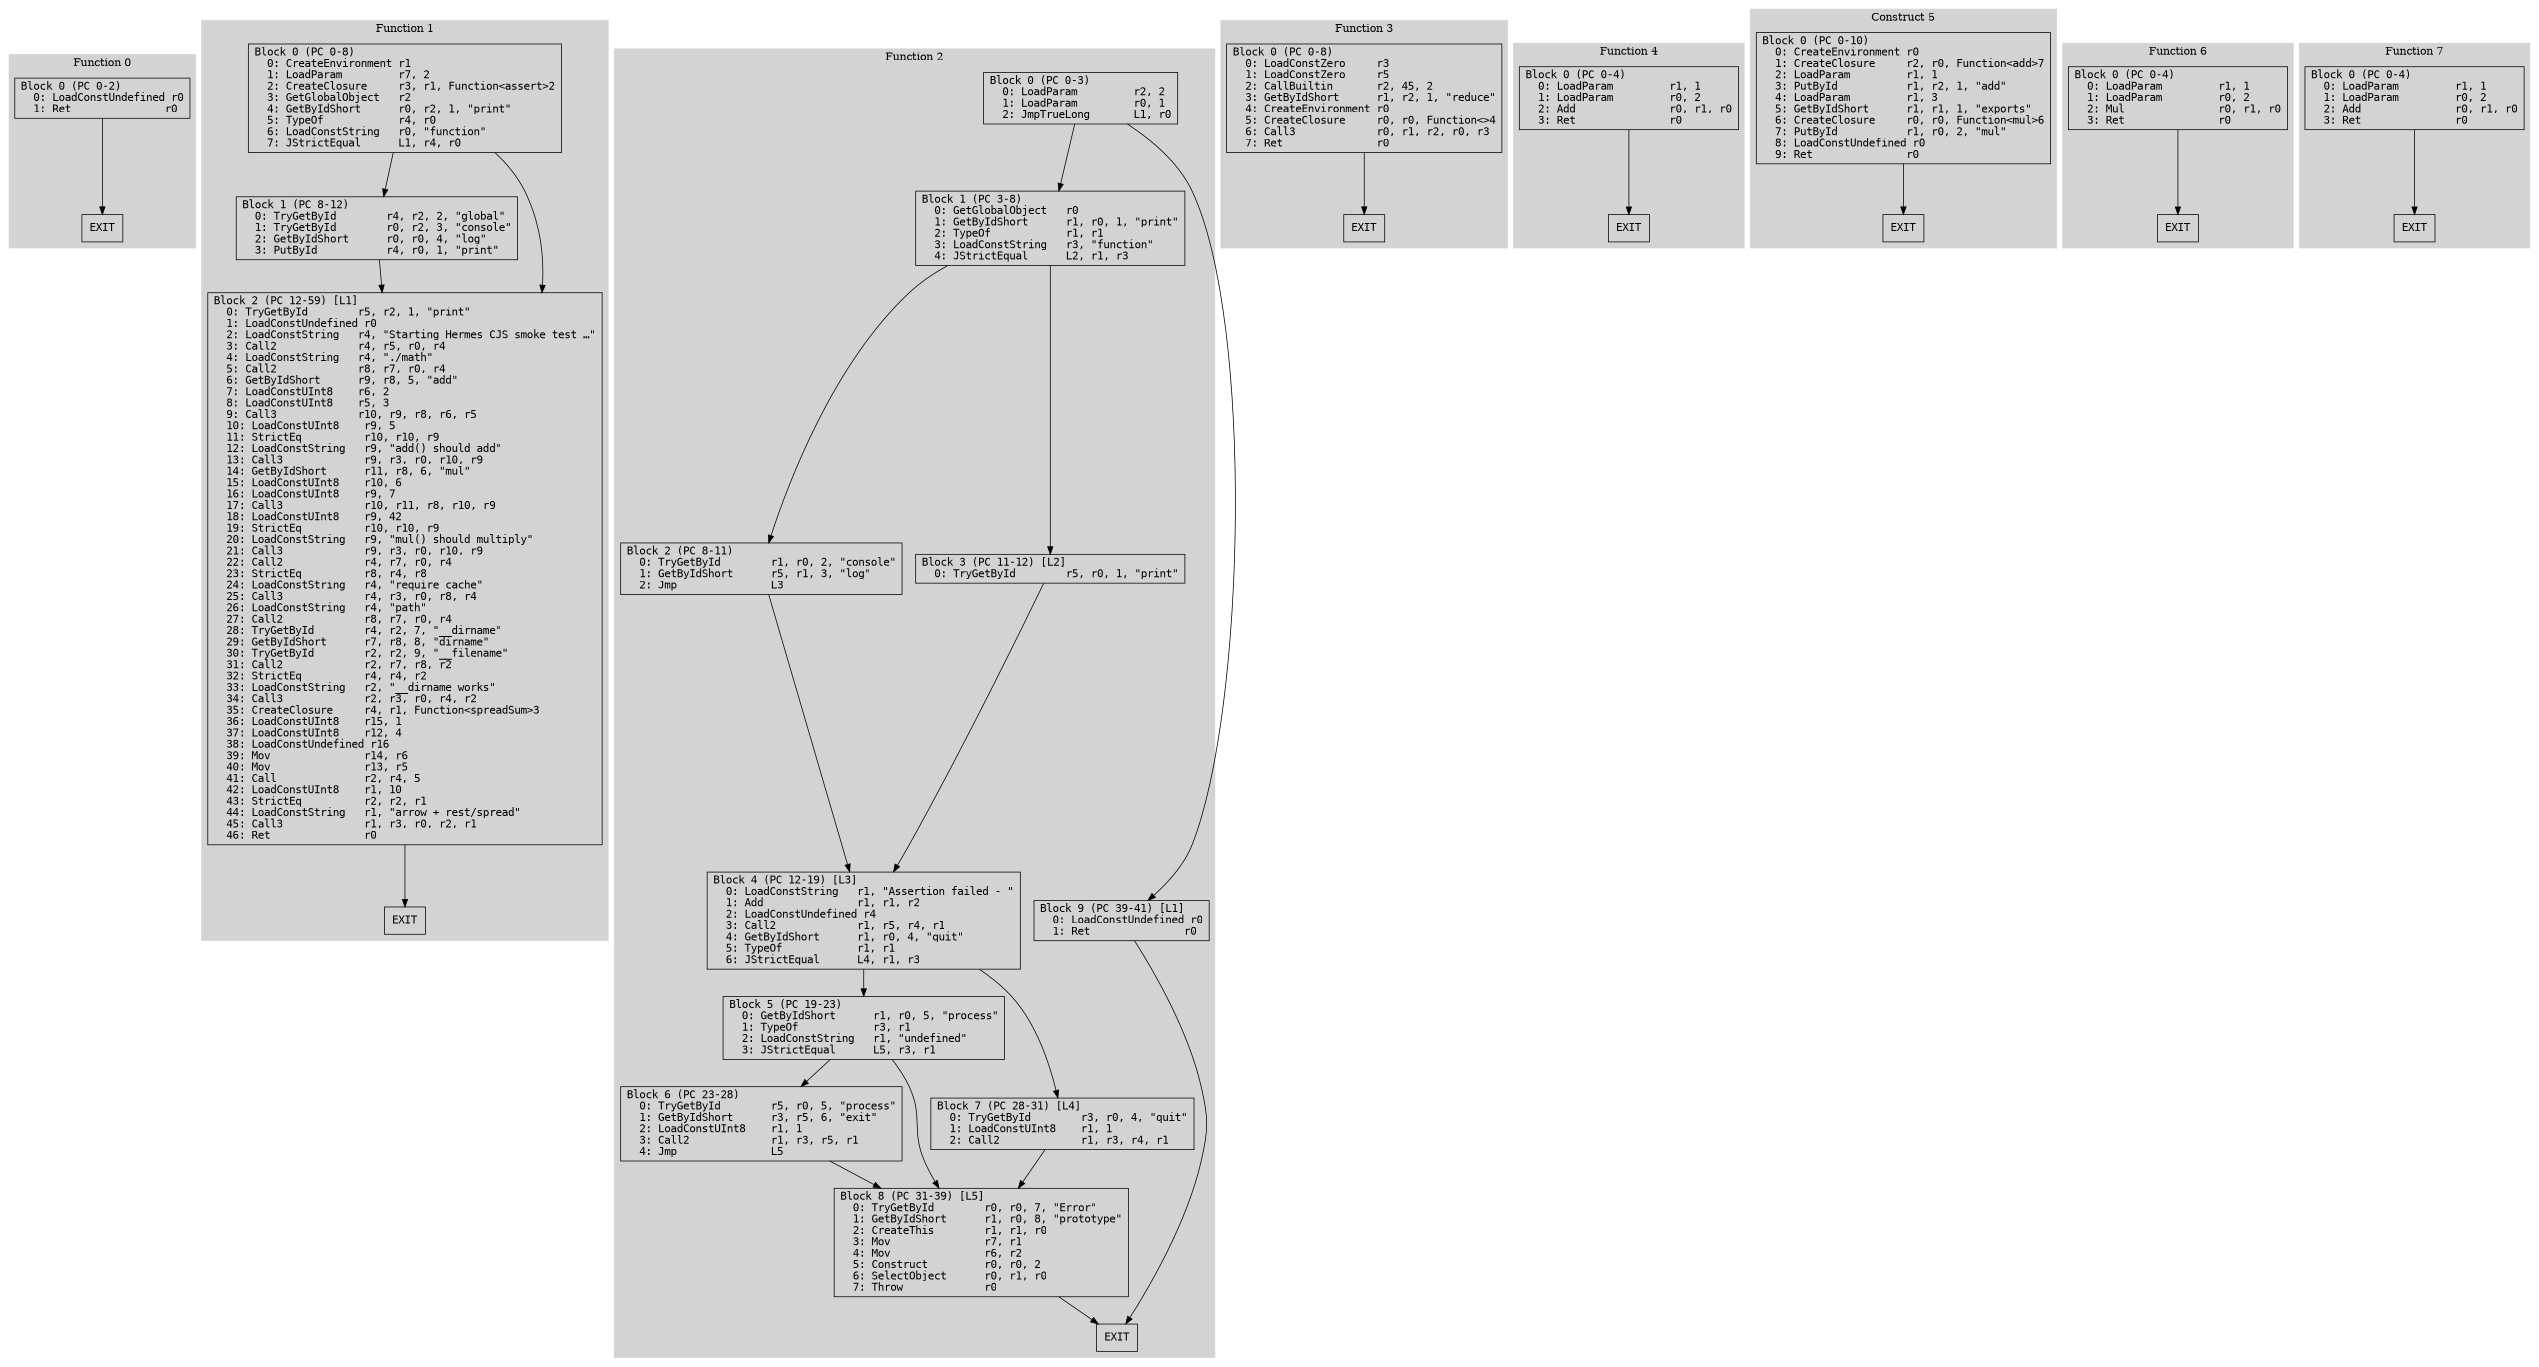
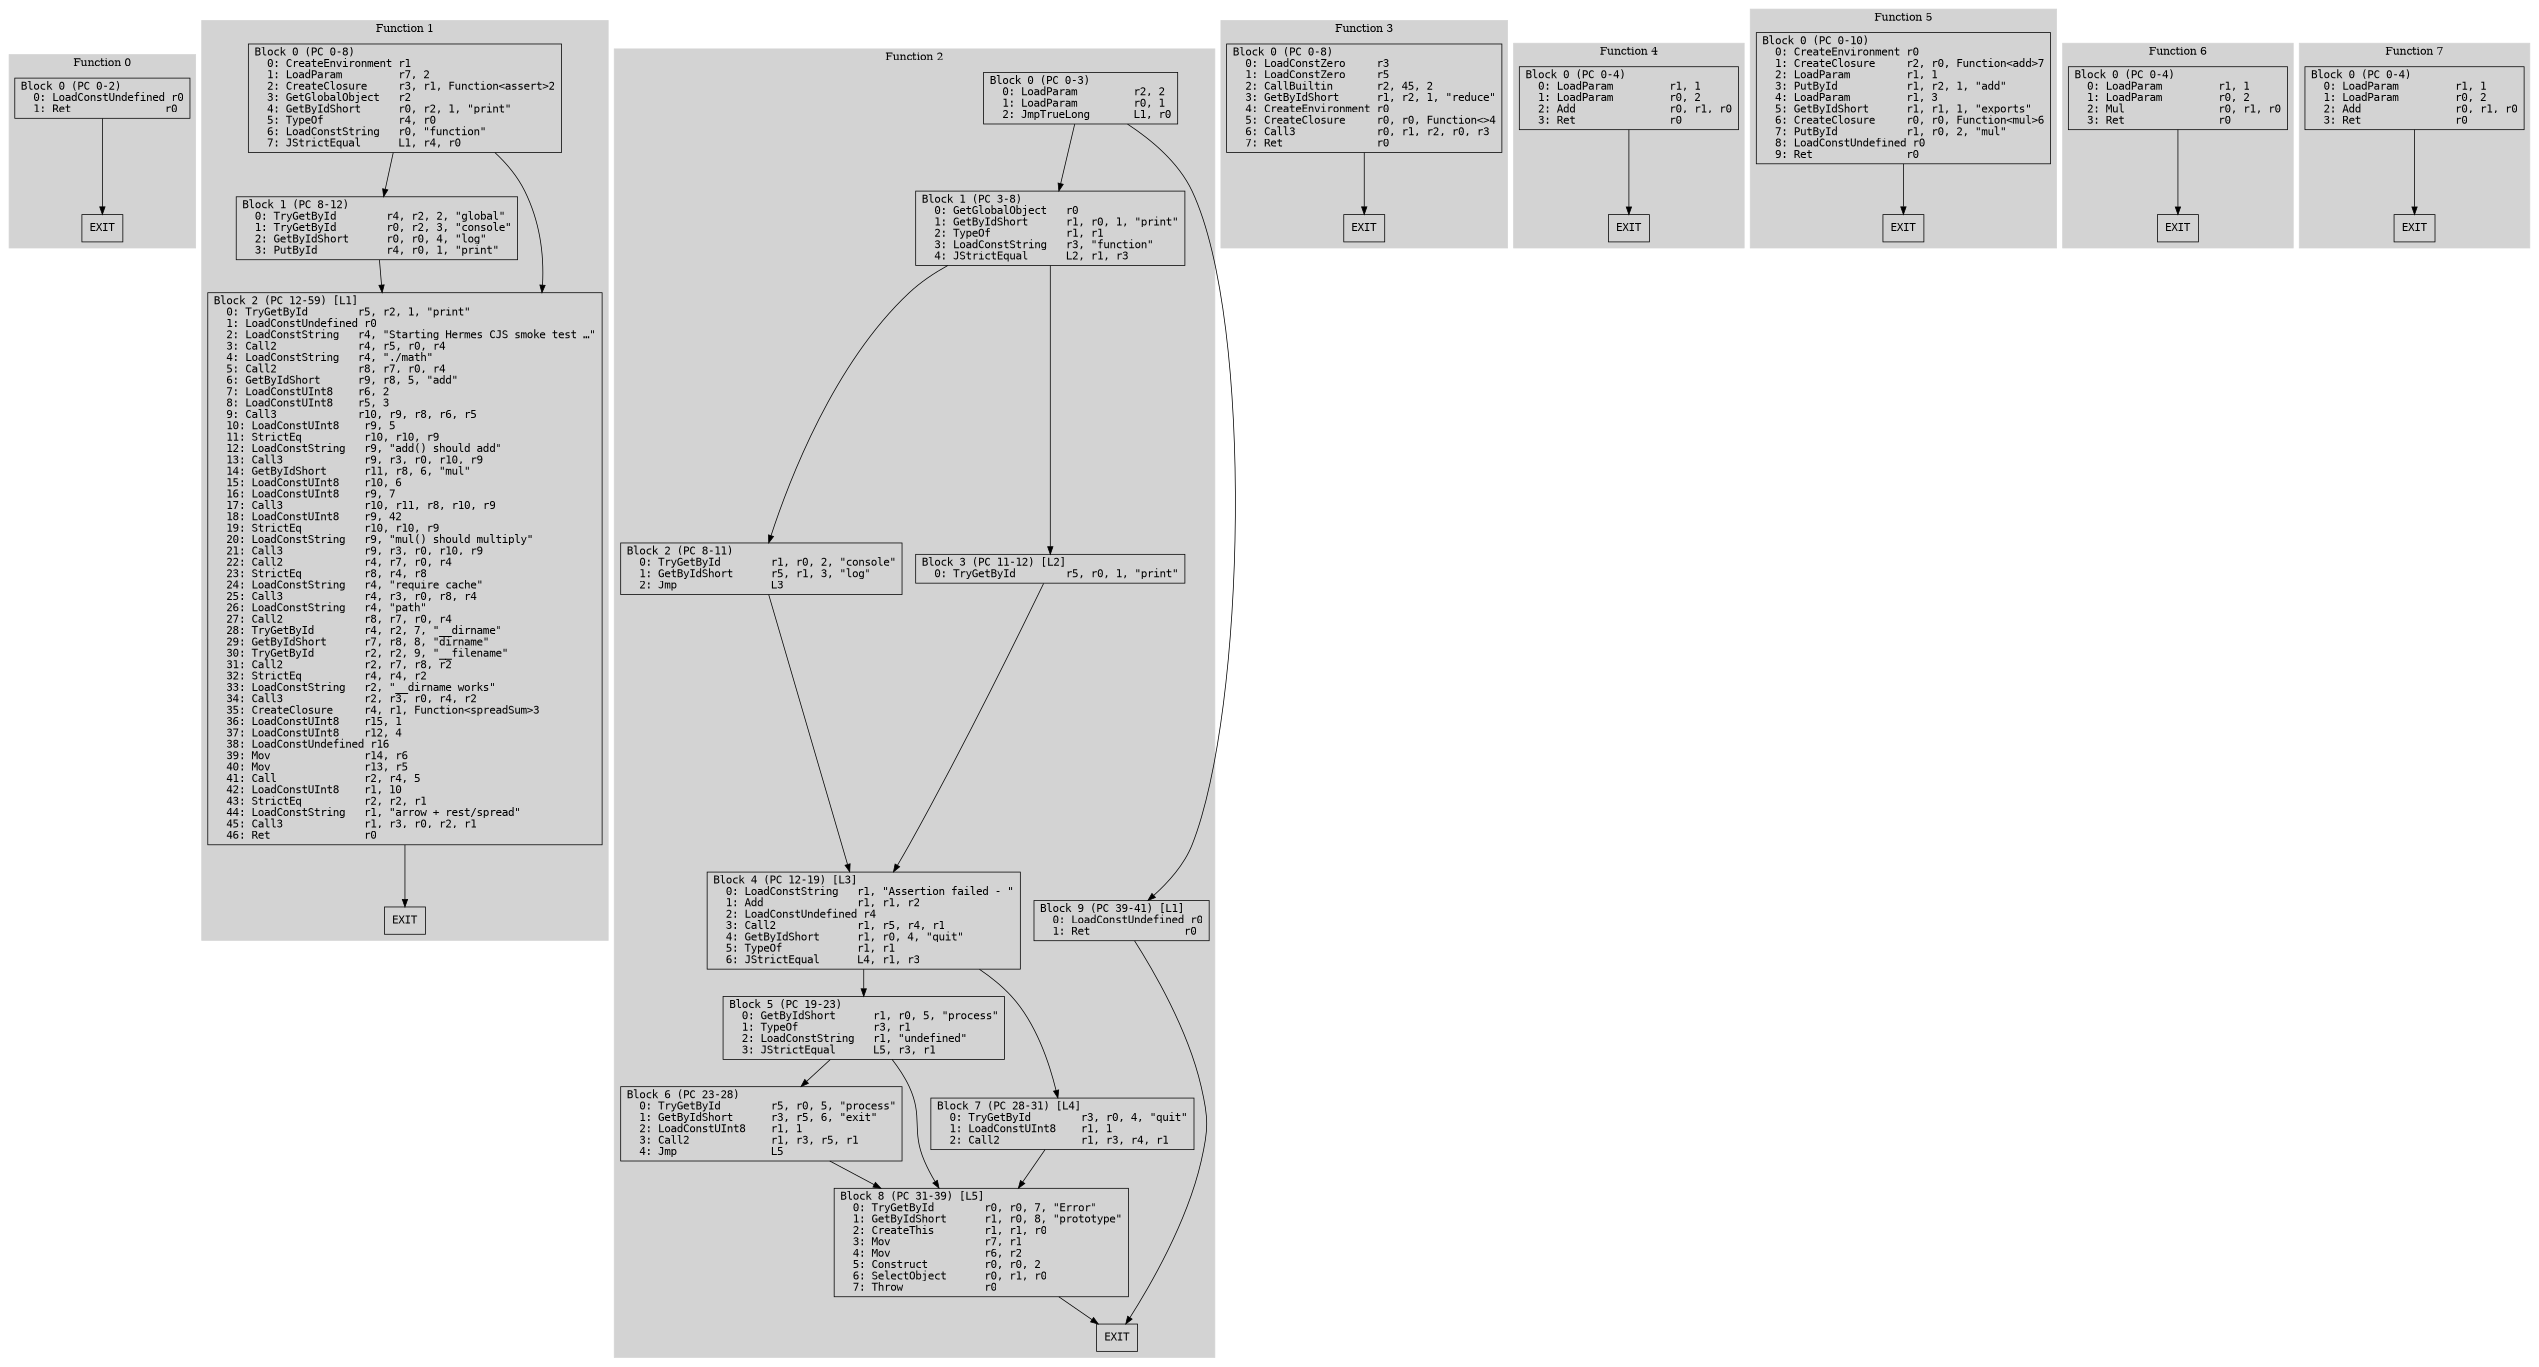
(1903, 18) -> (1903, 18)
